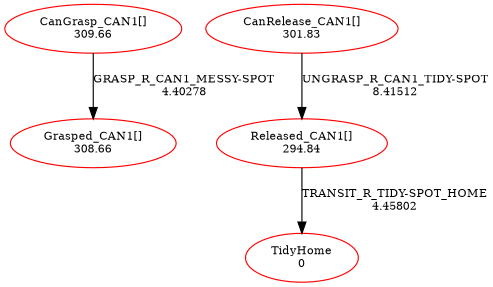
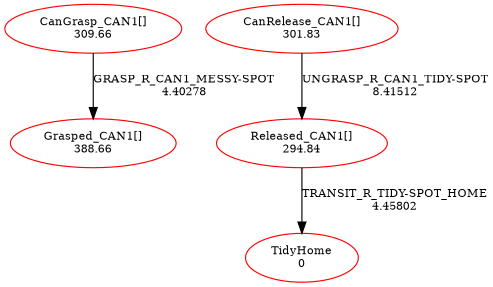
(93, 143) -> (93, 143)
